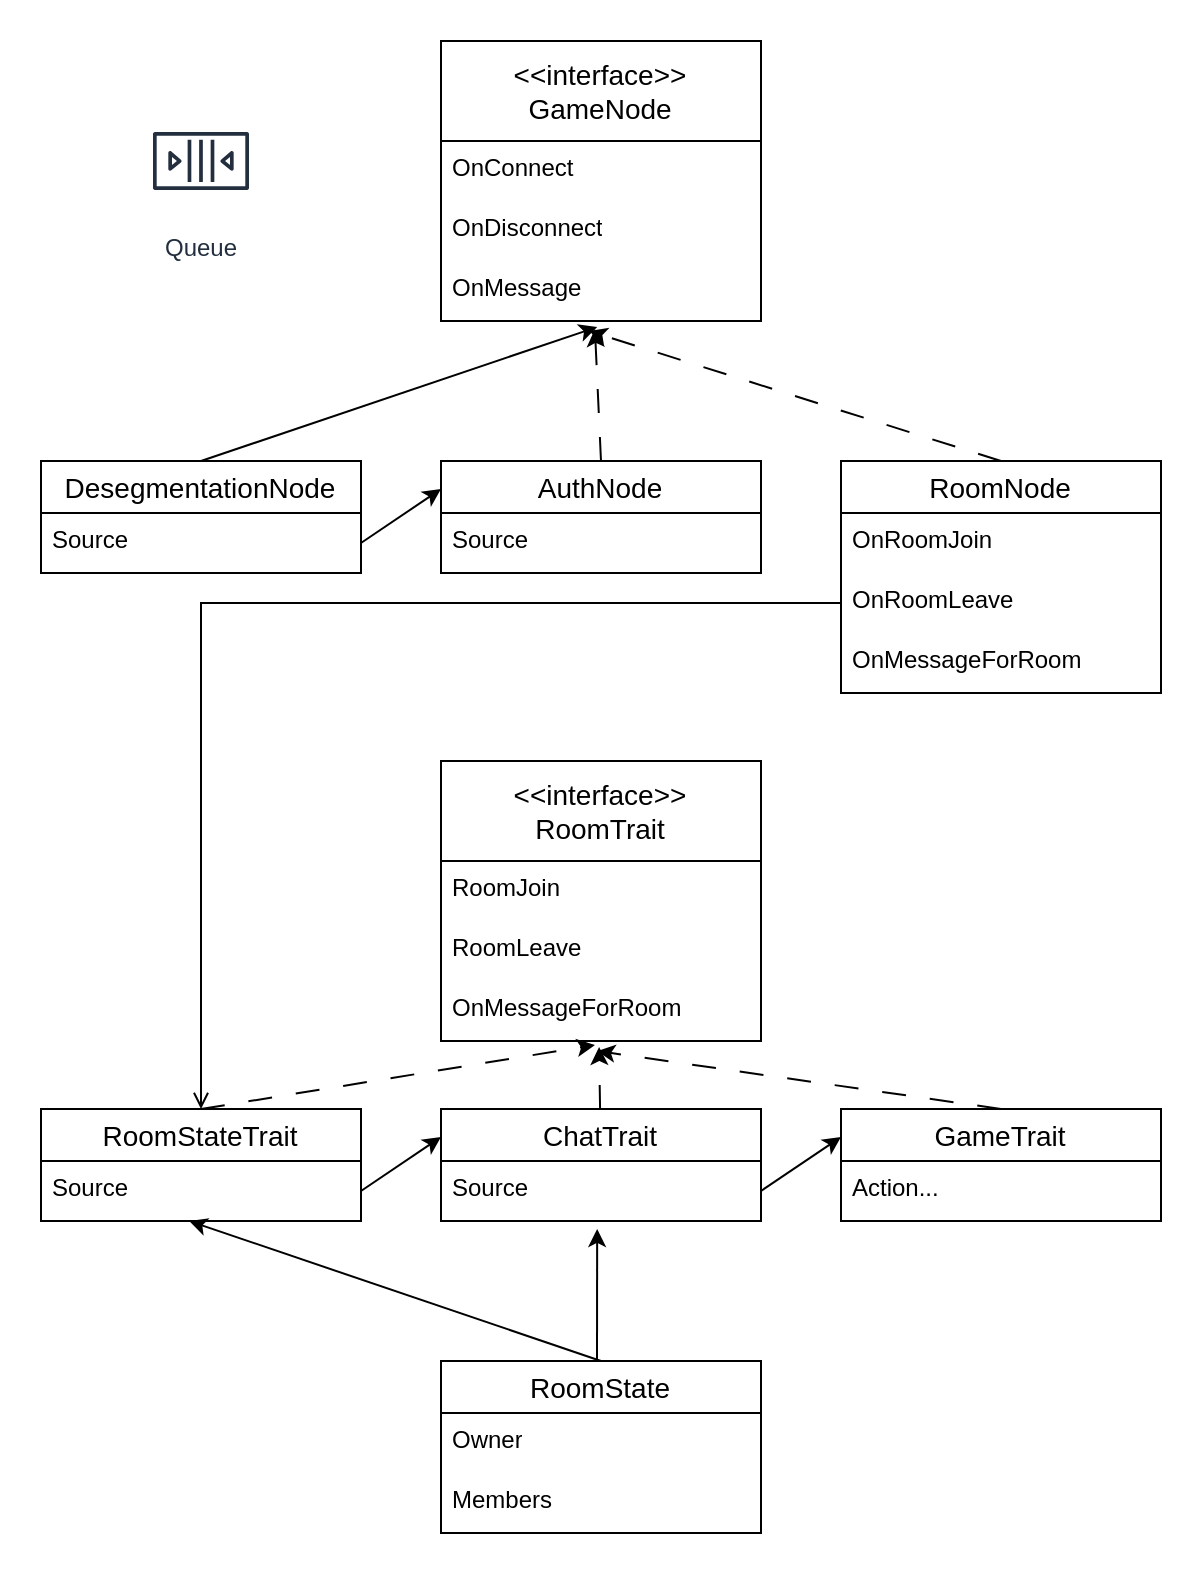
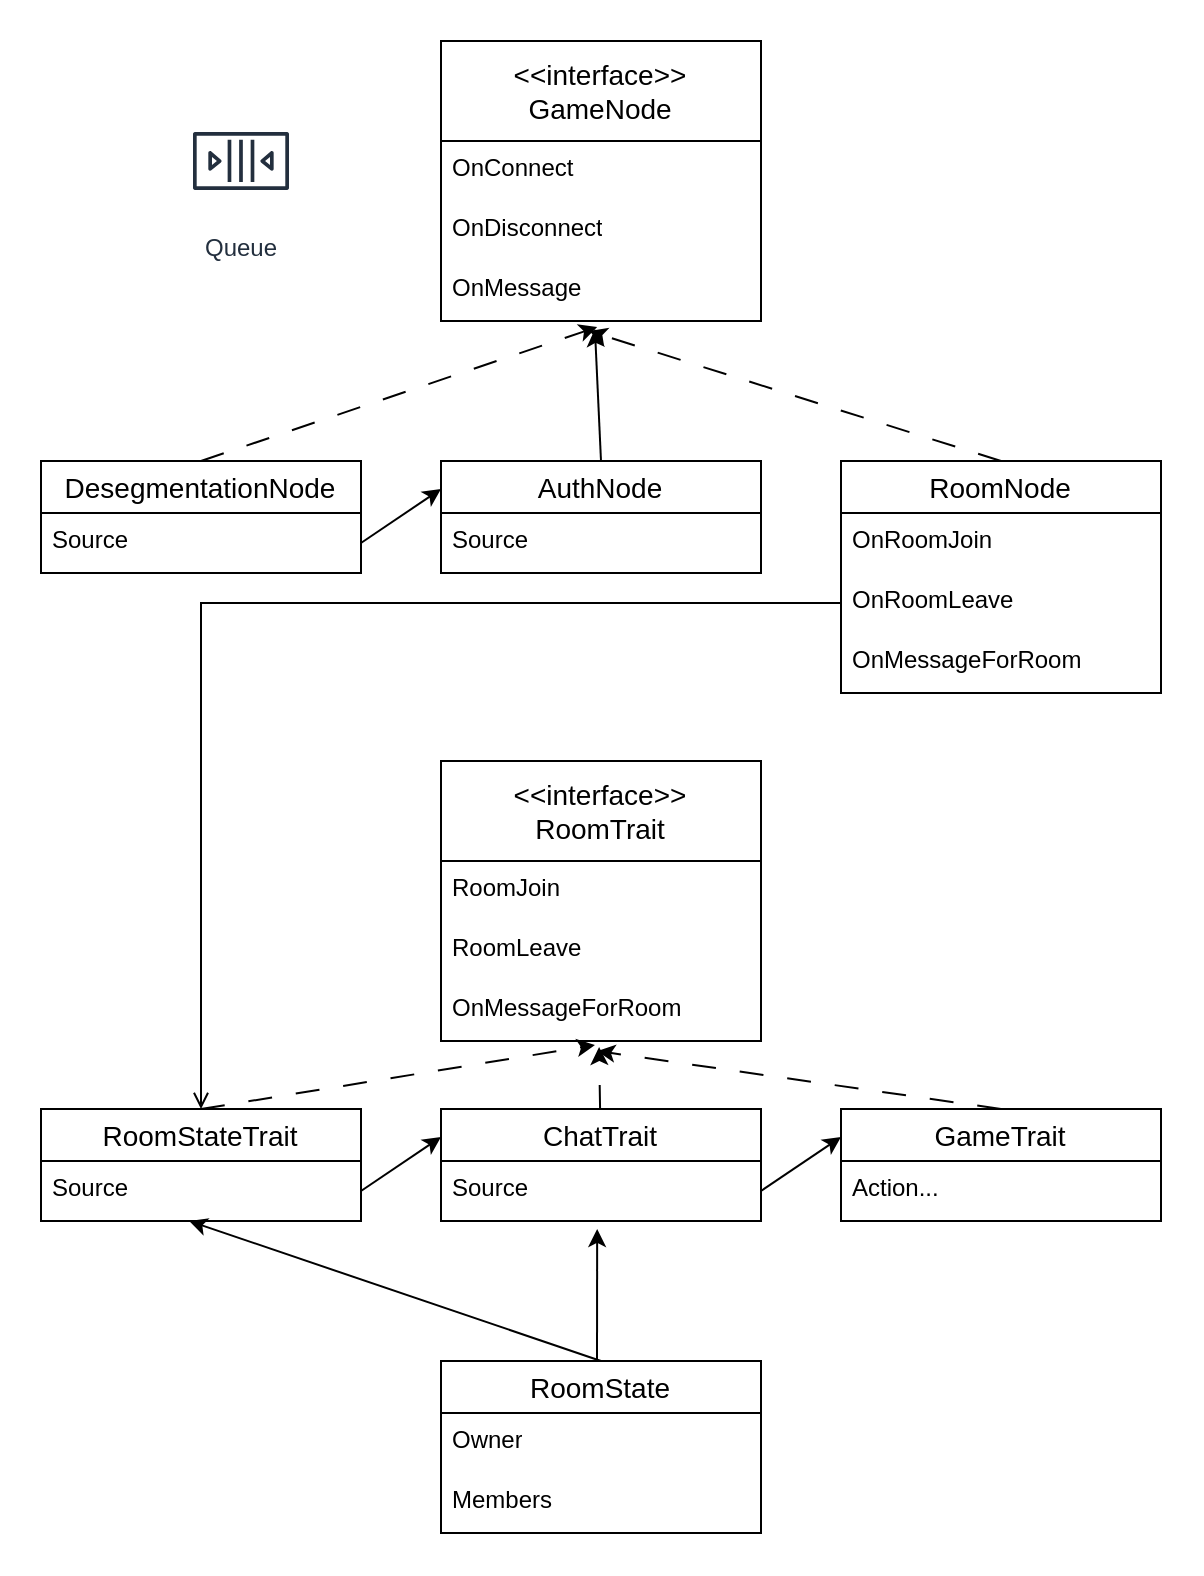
(201, 161) -> (241, 161)
(599, 425) -> (599, 425)
(235, 449) -> (235, 449)
